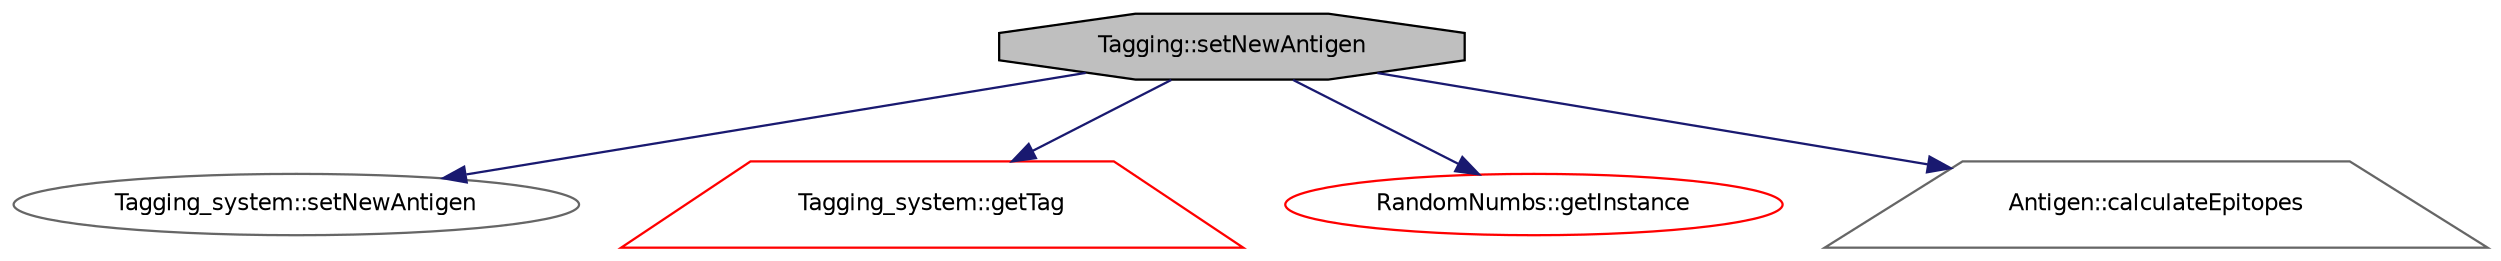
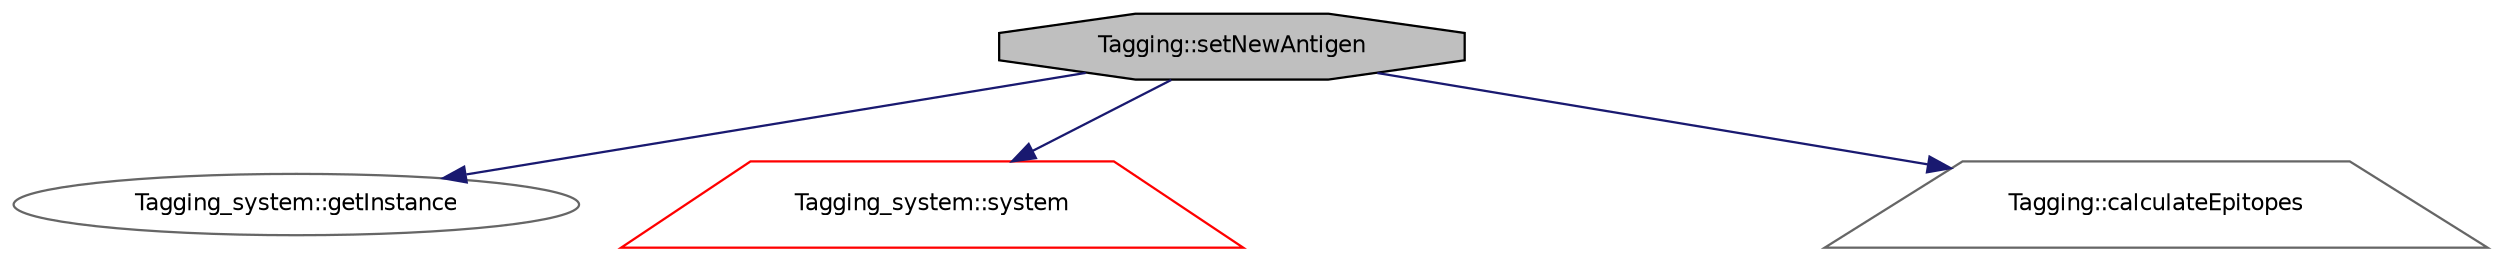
(296, 205) -> (296, 205)
(932, 205) -> (932, 205)
(1534, 205) -> none
(2156, 205) -> (2156, 205)
